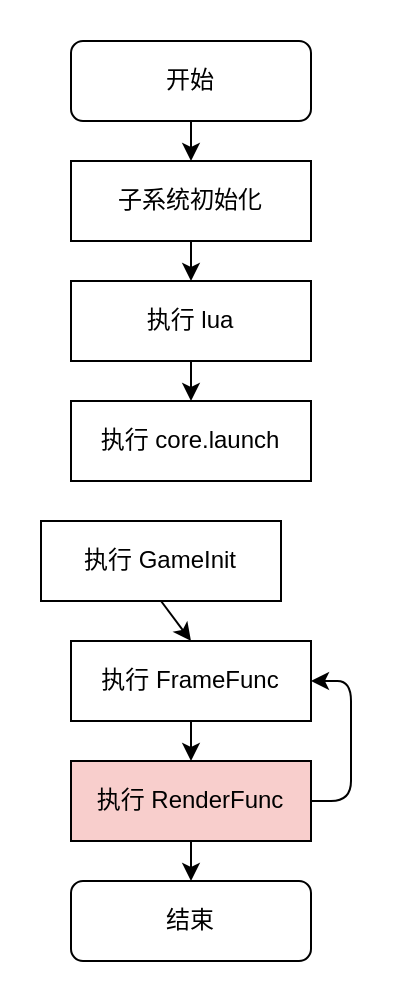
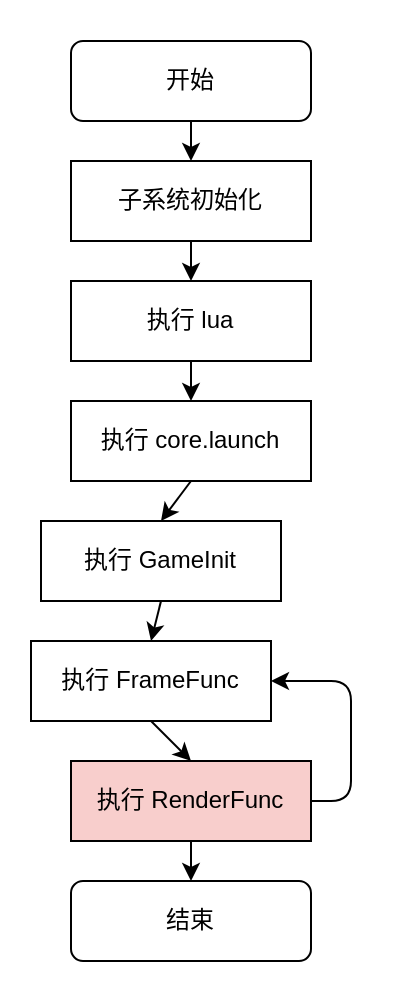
none -> (180, 496)
(191, 681) -> (151, 681)
